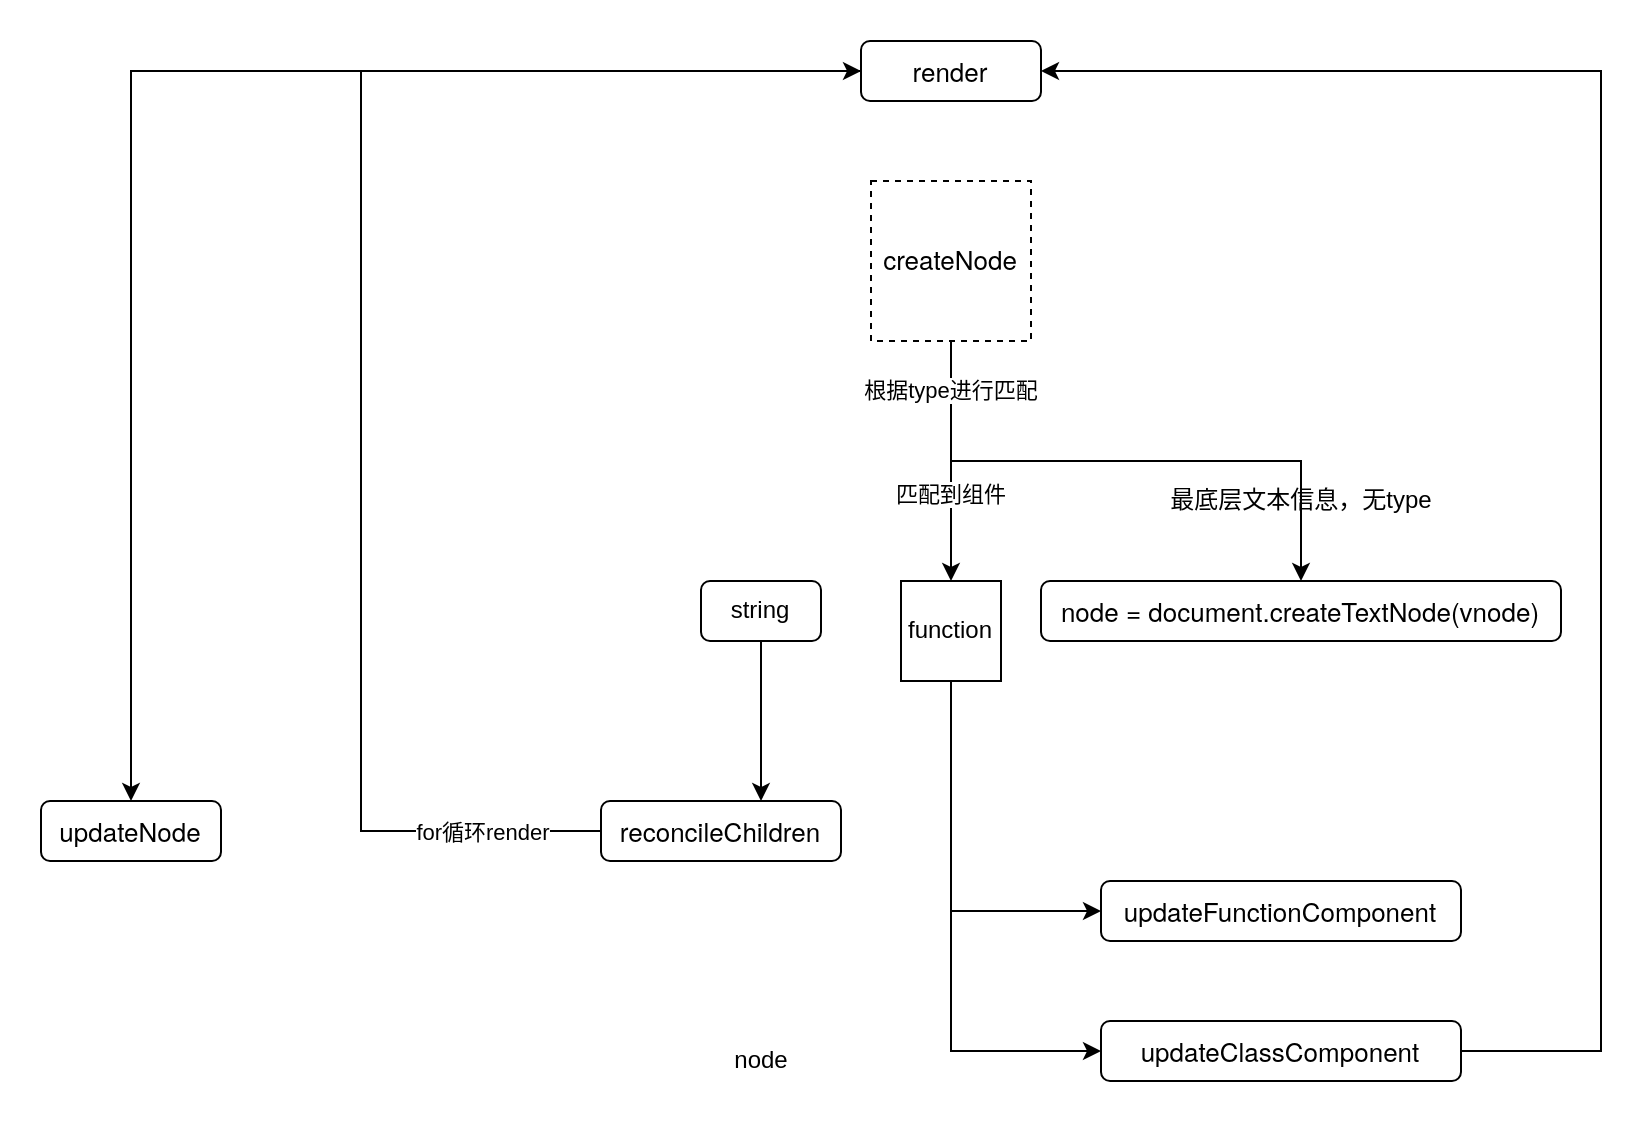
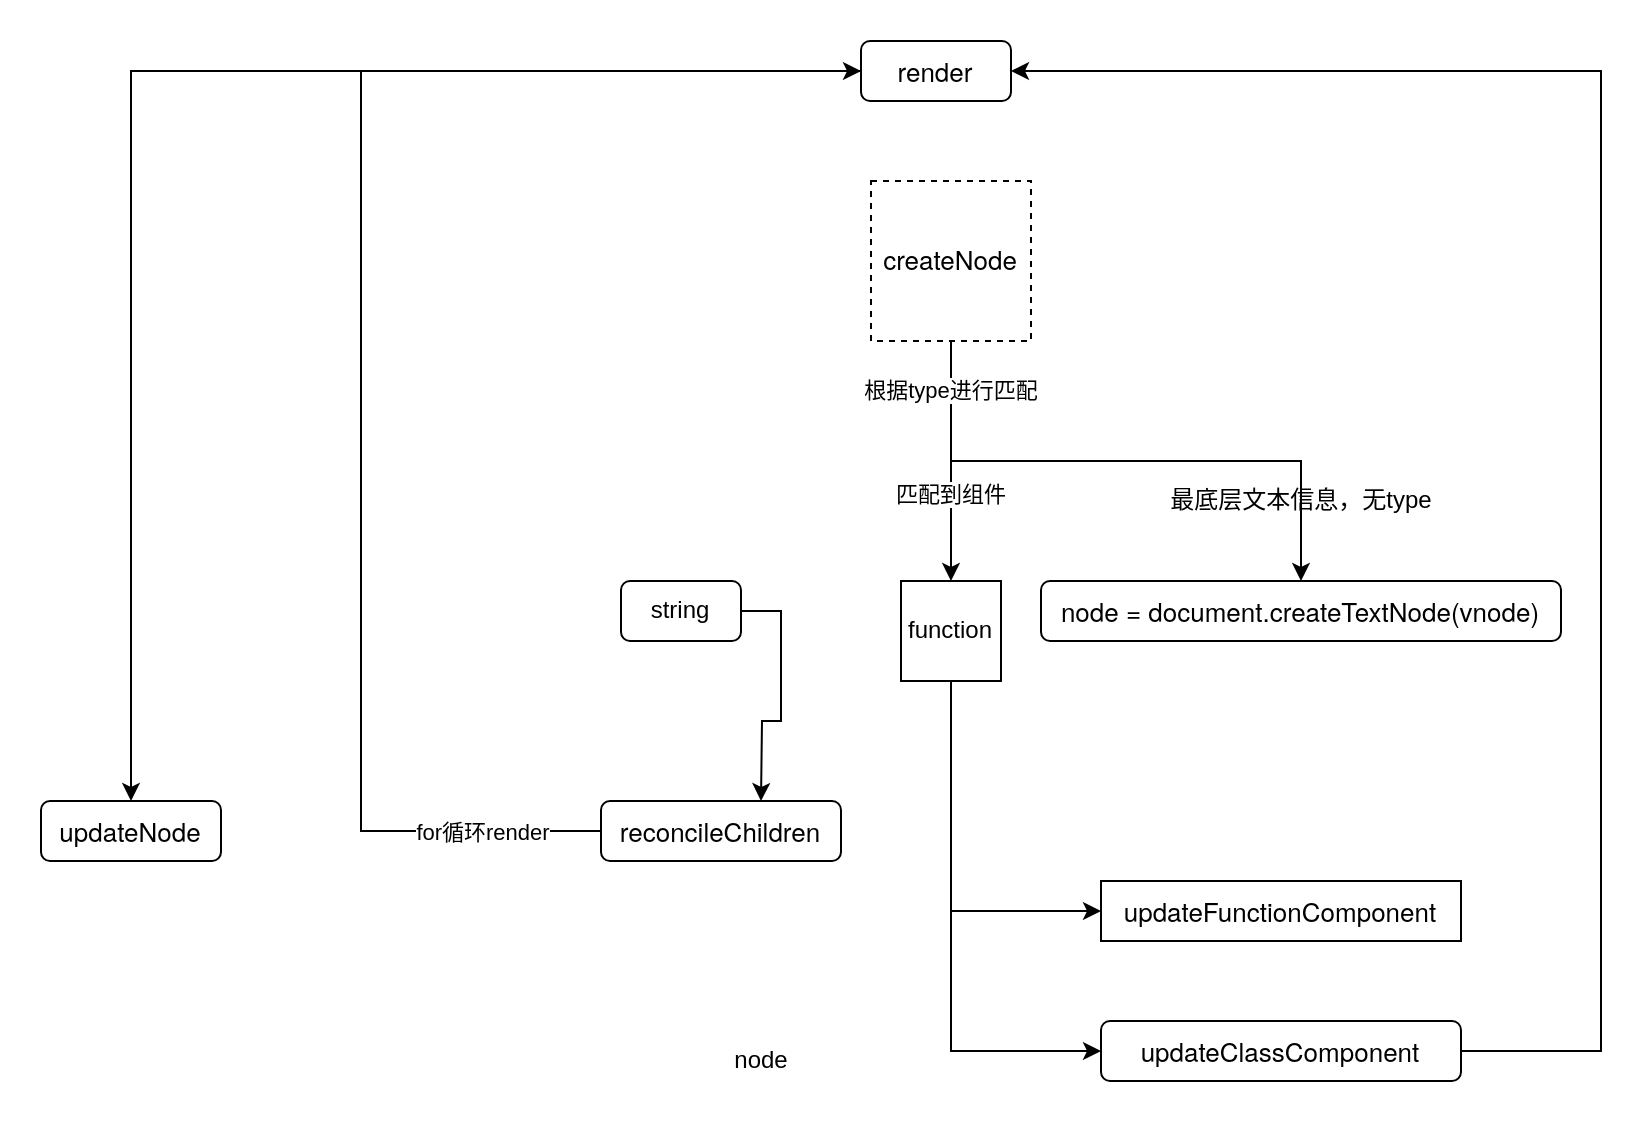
(951, 71) -> (936, 71)
(761, 611) -> (681, 611)
(1281, 911) -> (1281, 911)
